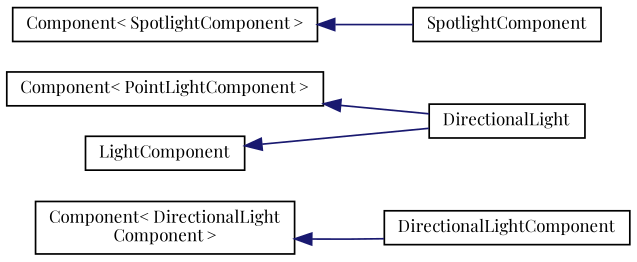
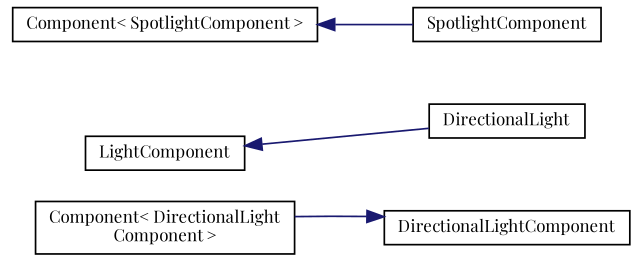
(165, 89) -> none
(348, 239) -> (331, 216)
